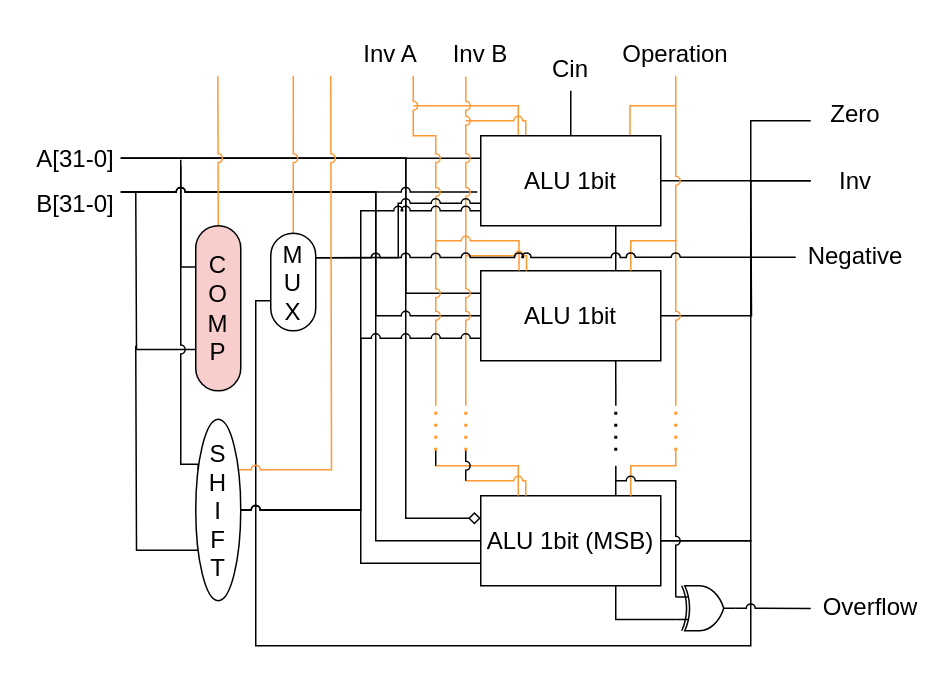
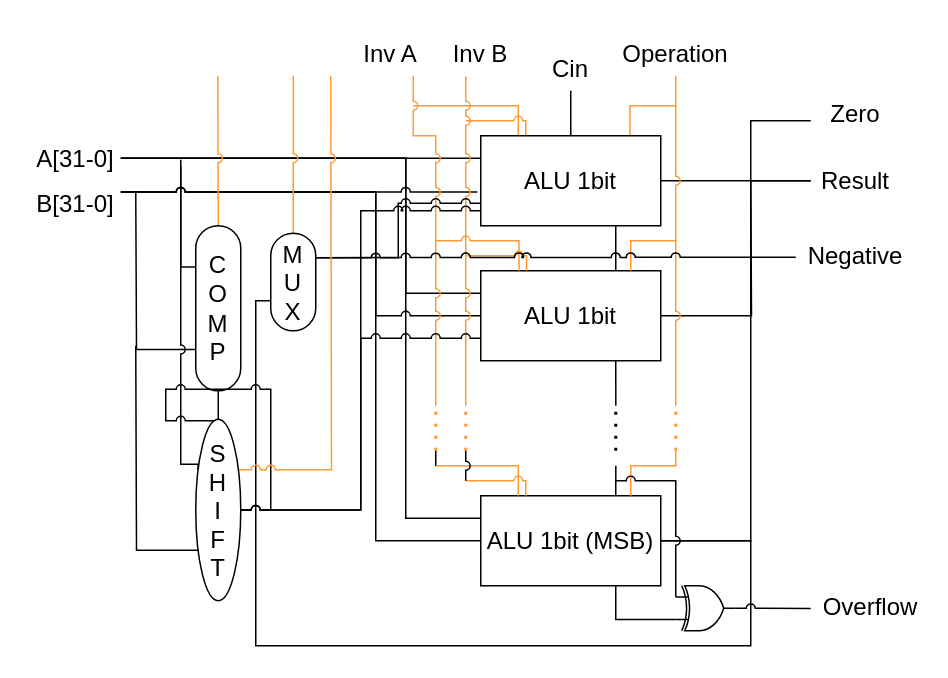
(856, 181) -> (856, 181)
(218, 308) -> (218, 308)
(468, 518) -> (473, 518)
(395, 563) -> (197, 389)
